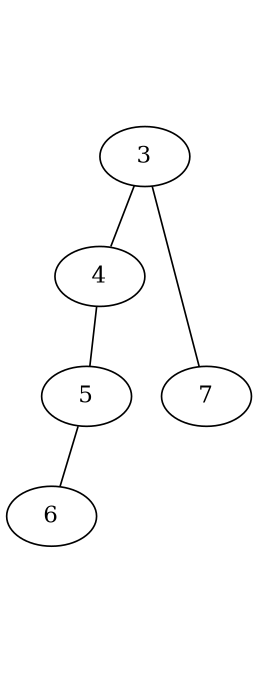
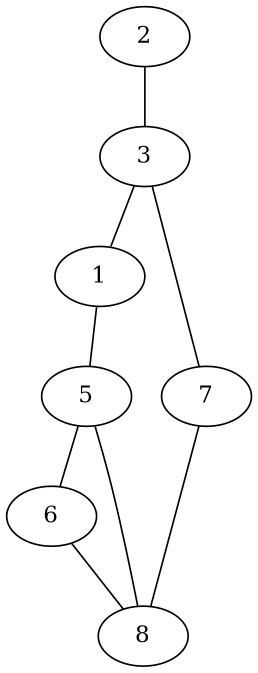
none -> (145, 37)
(100, 276) -> (100, 276)
none -> (143, 636)
